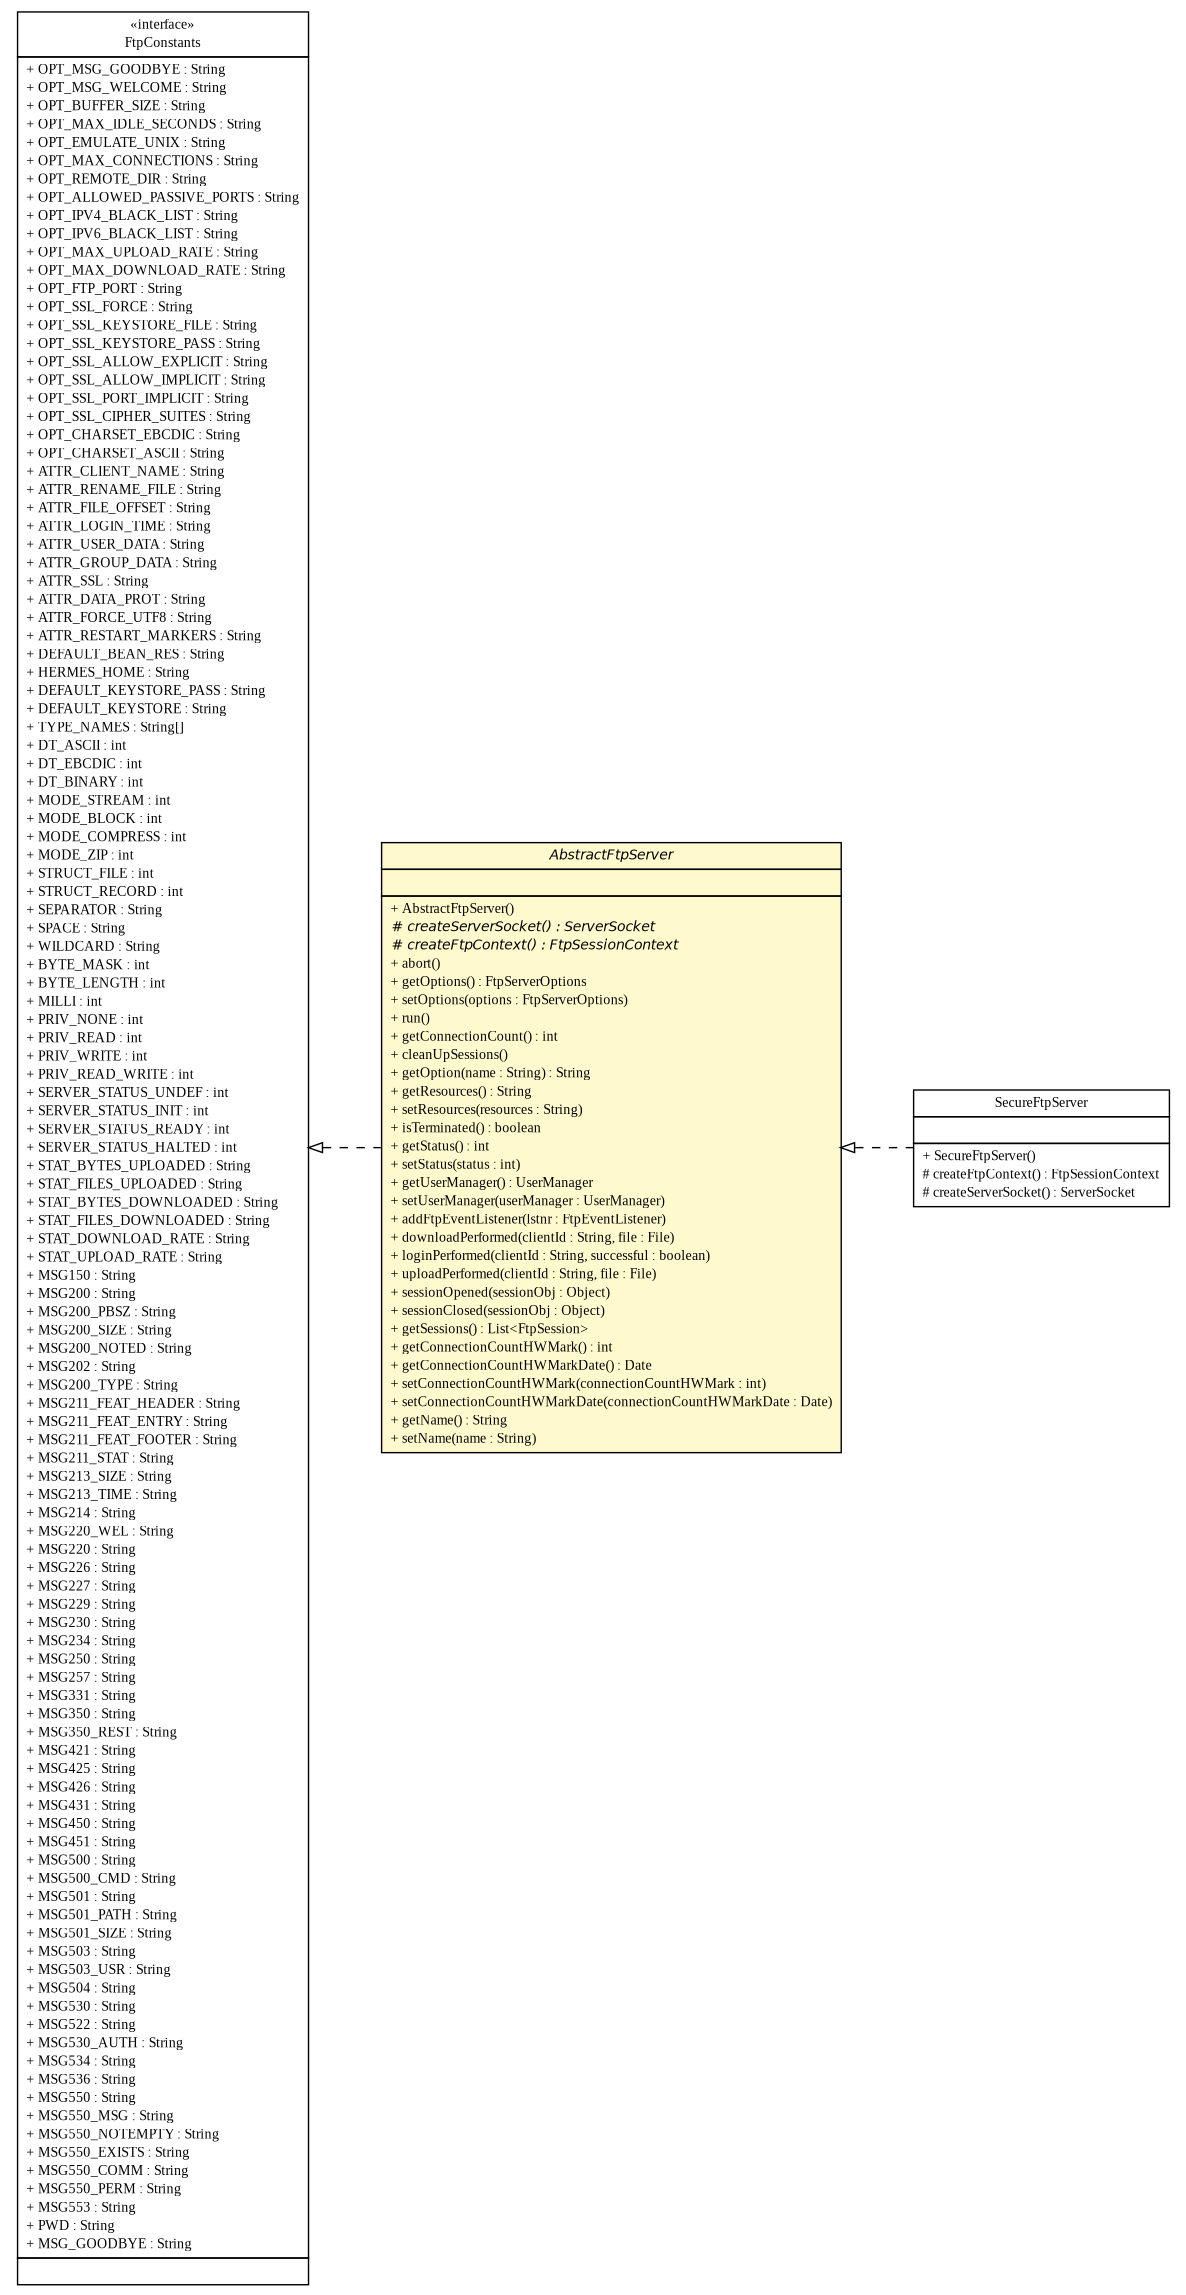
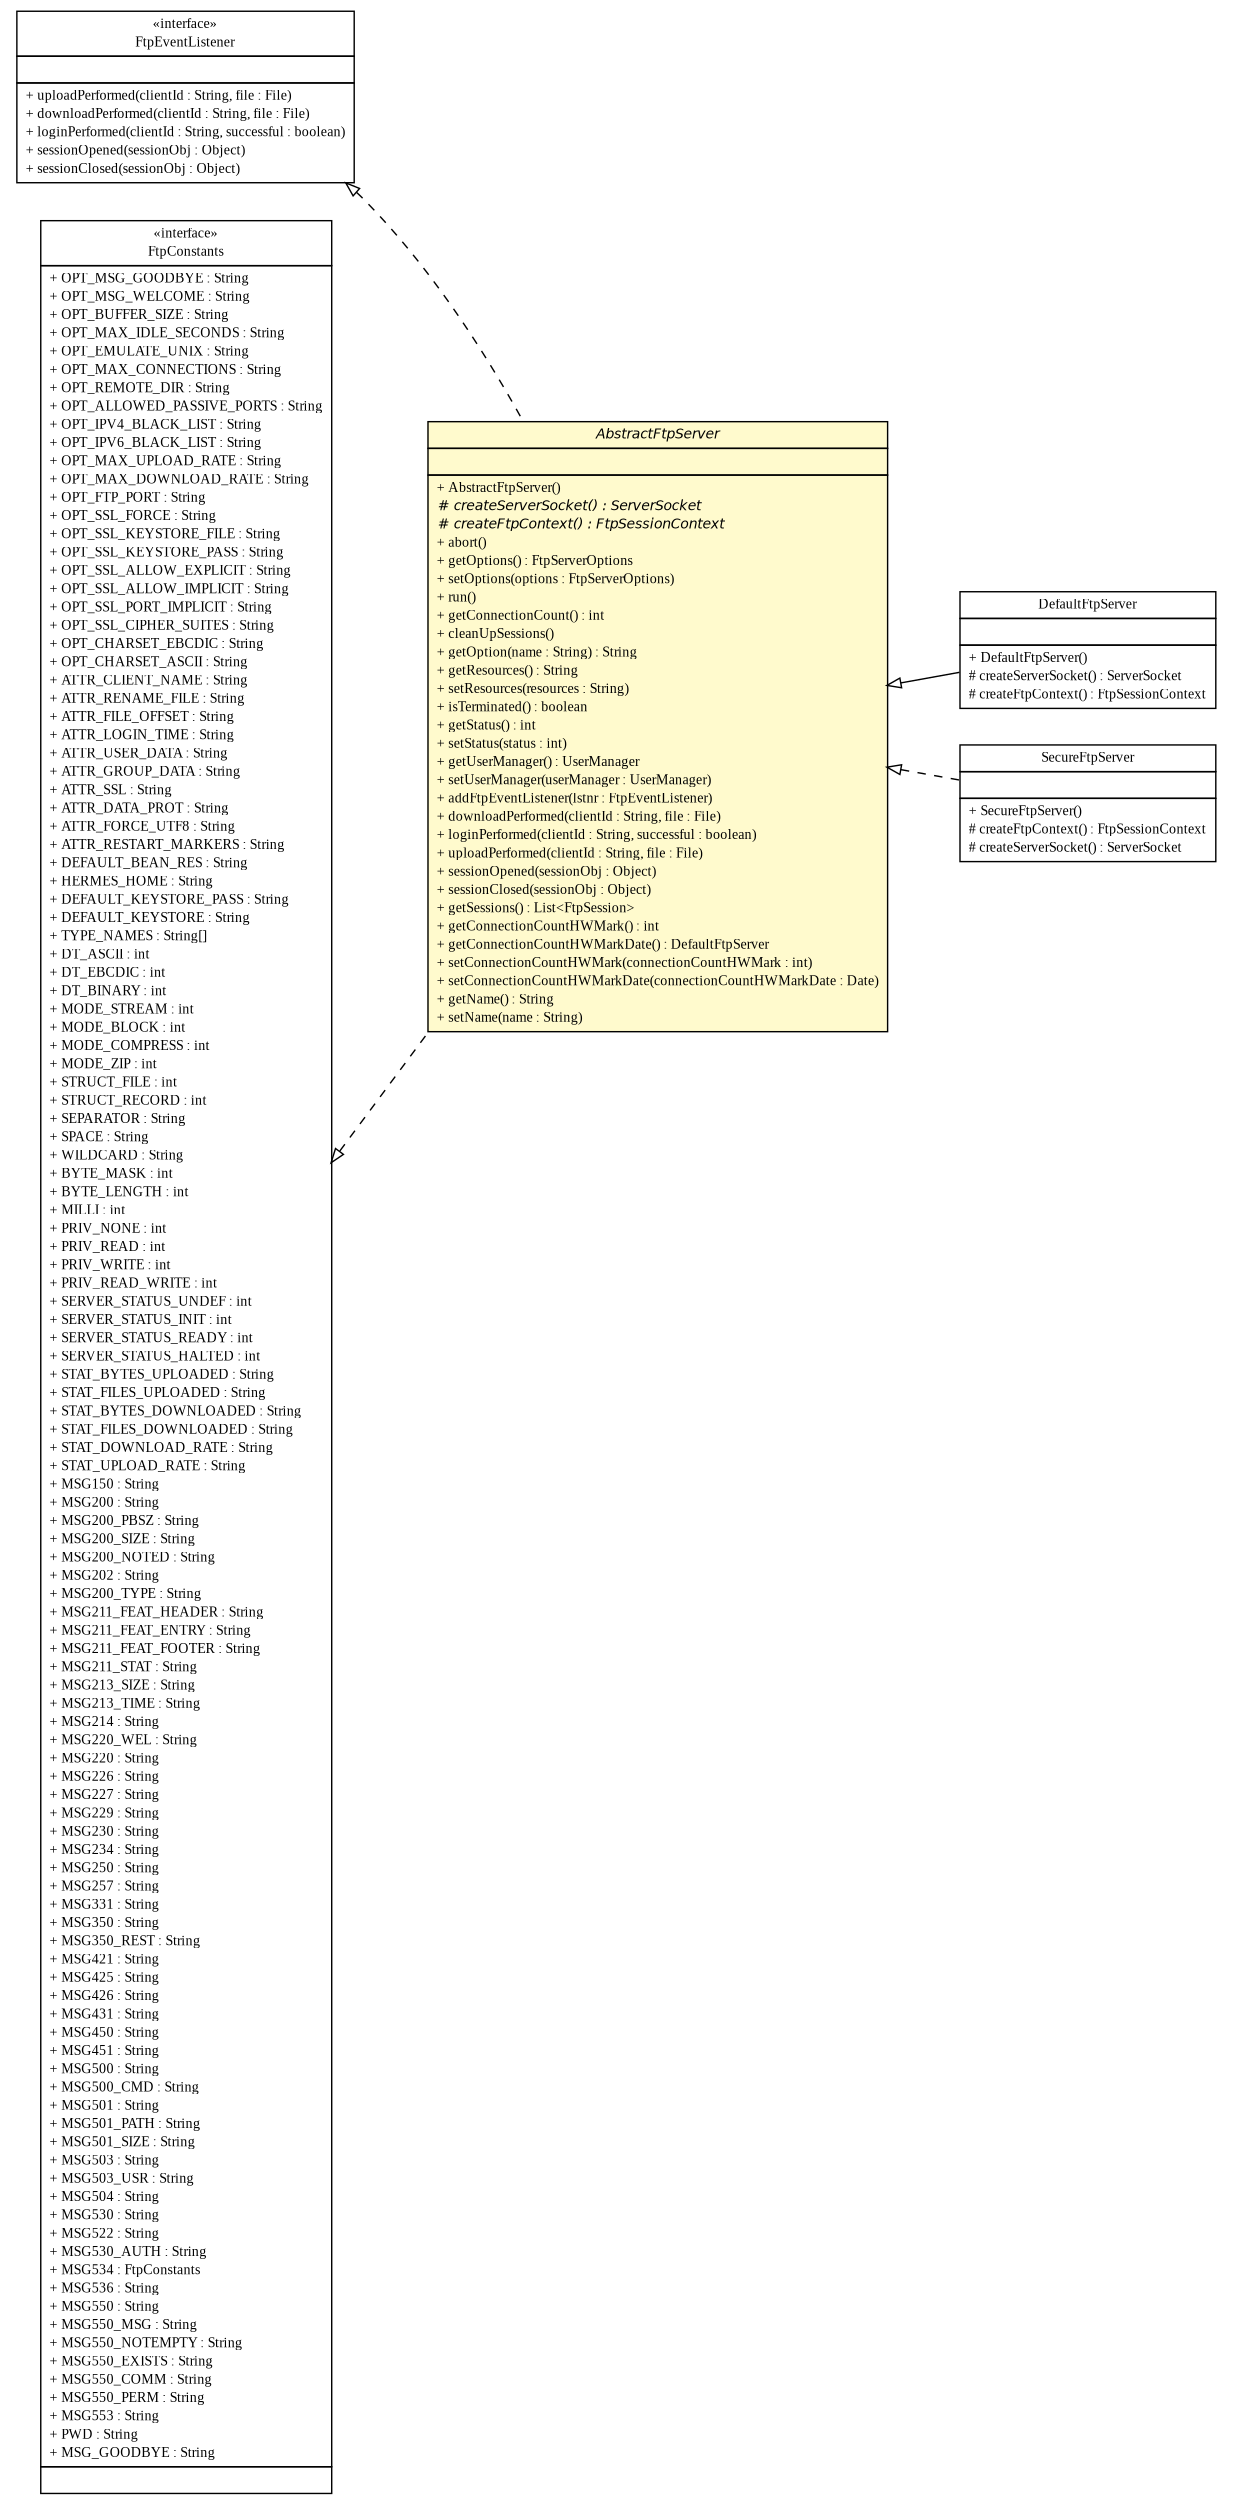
none -> (186, 97)
none -> (1088, 649)
(521, 1365) -> (603, 945)
(82, 2061) -> (125, 2270)
